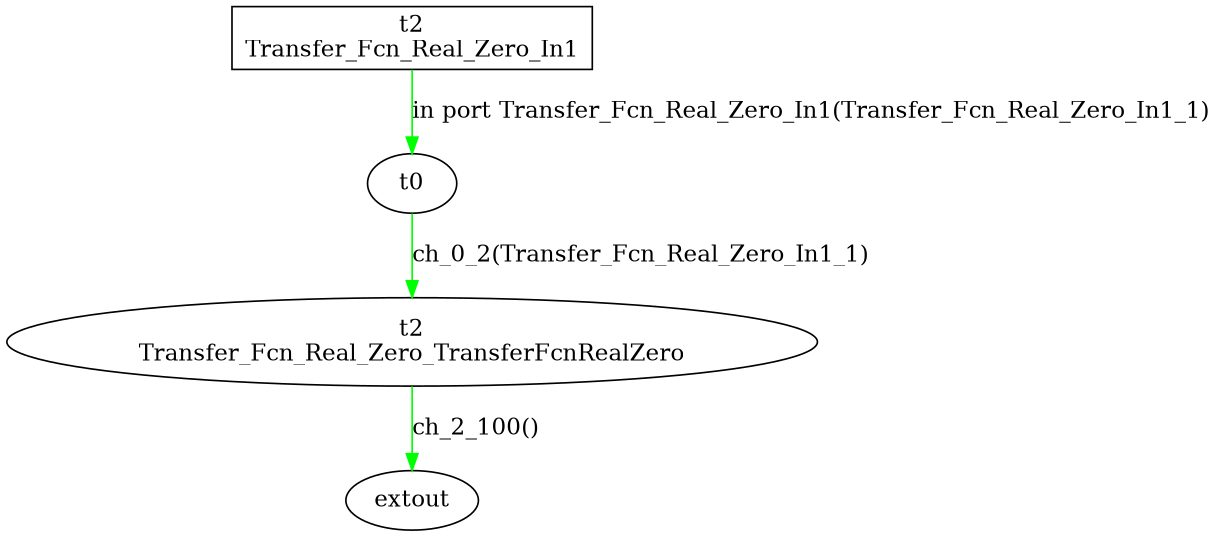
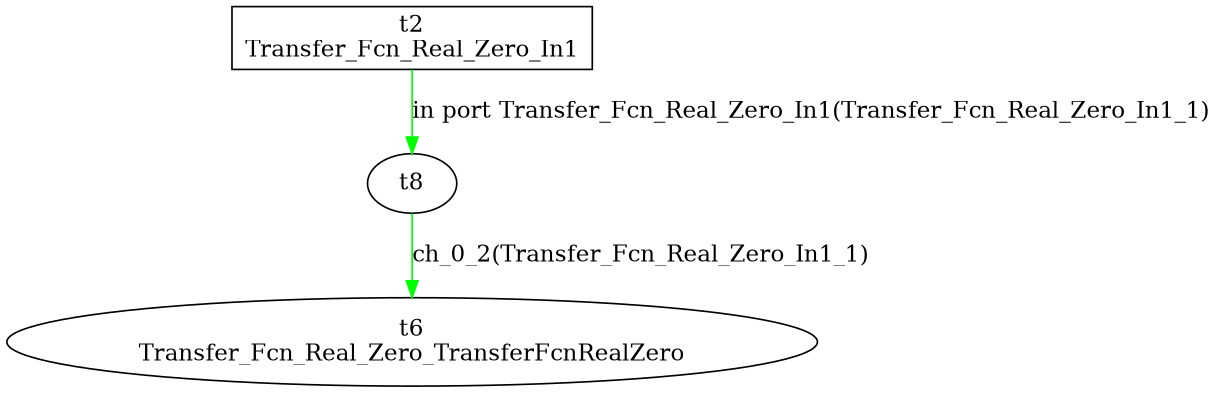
(412, 183) -> (412, 183)
(412, 342) -> (412, 342)
(412, 500) -> none
